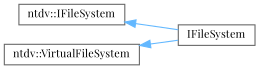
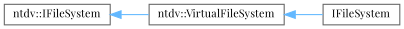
(157, 27) -> (135, 15)
